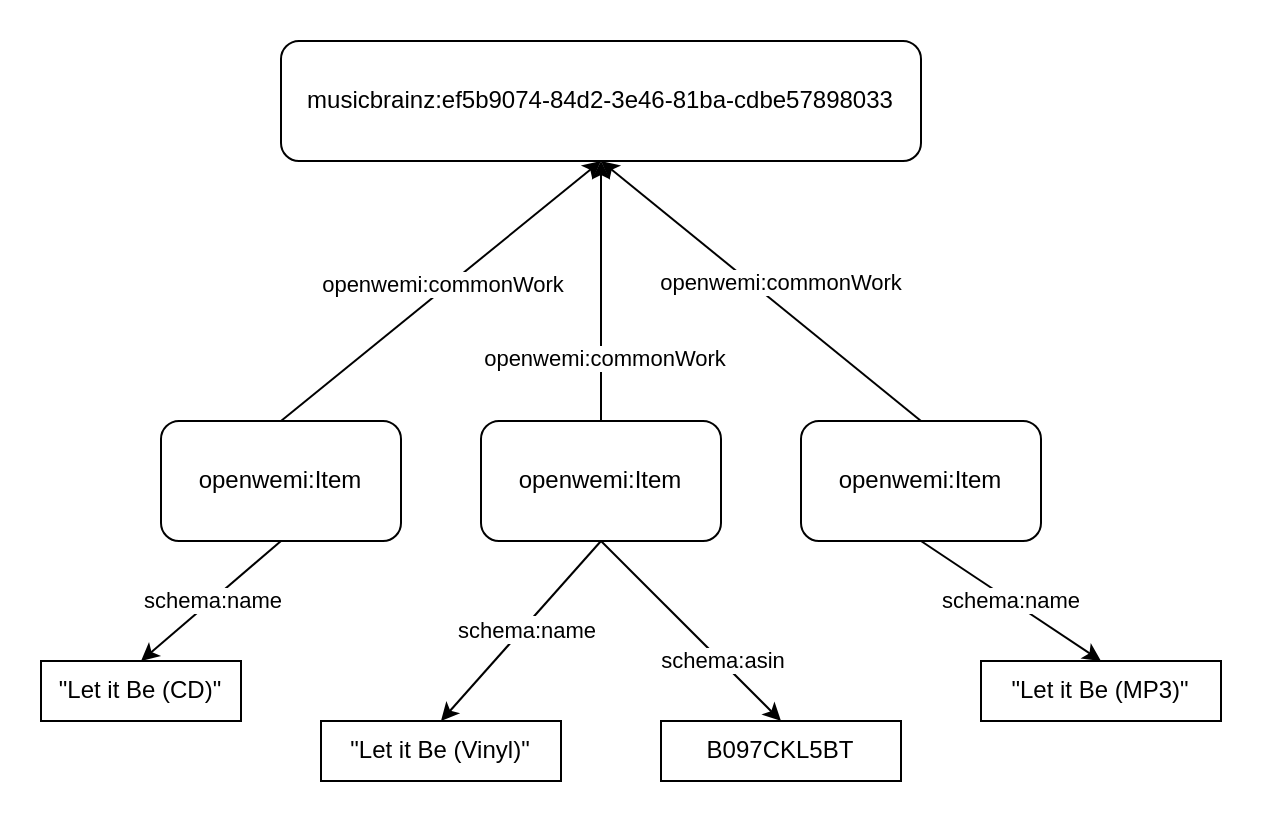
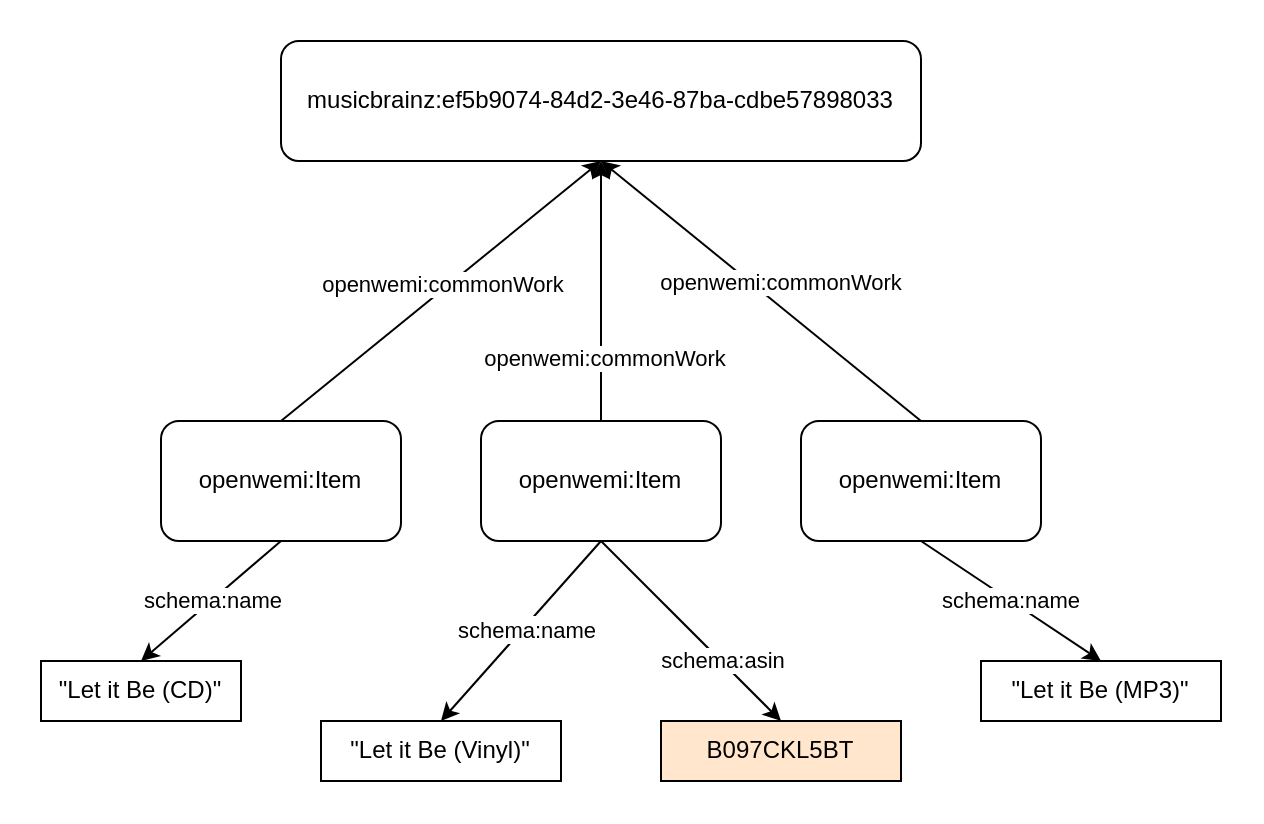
(601, 101) -> (601, 101)
(781, 751) -> (781, 751)
